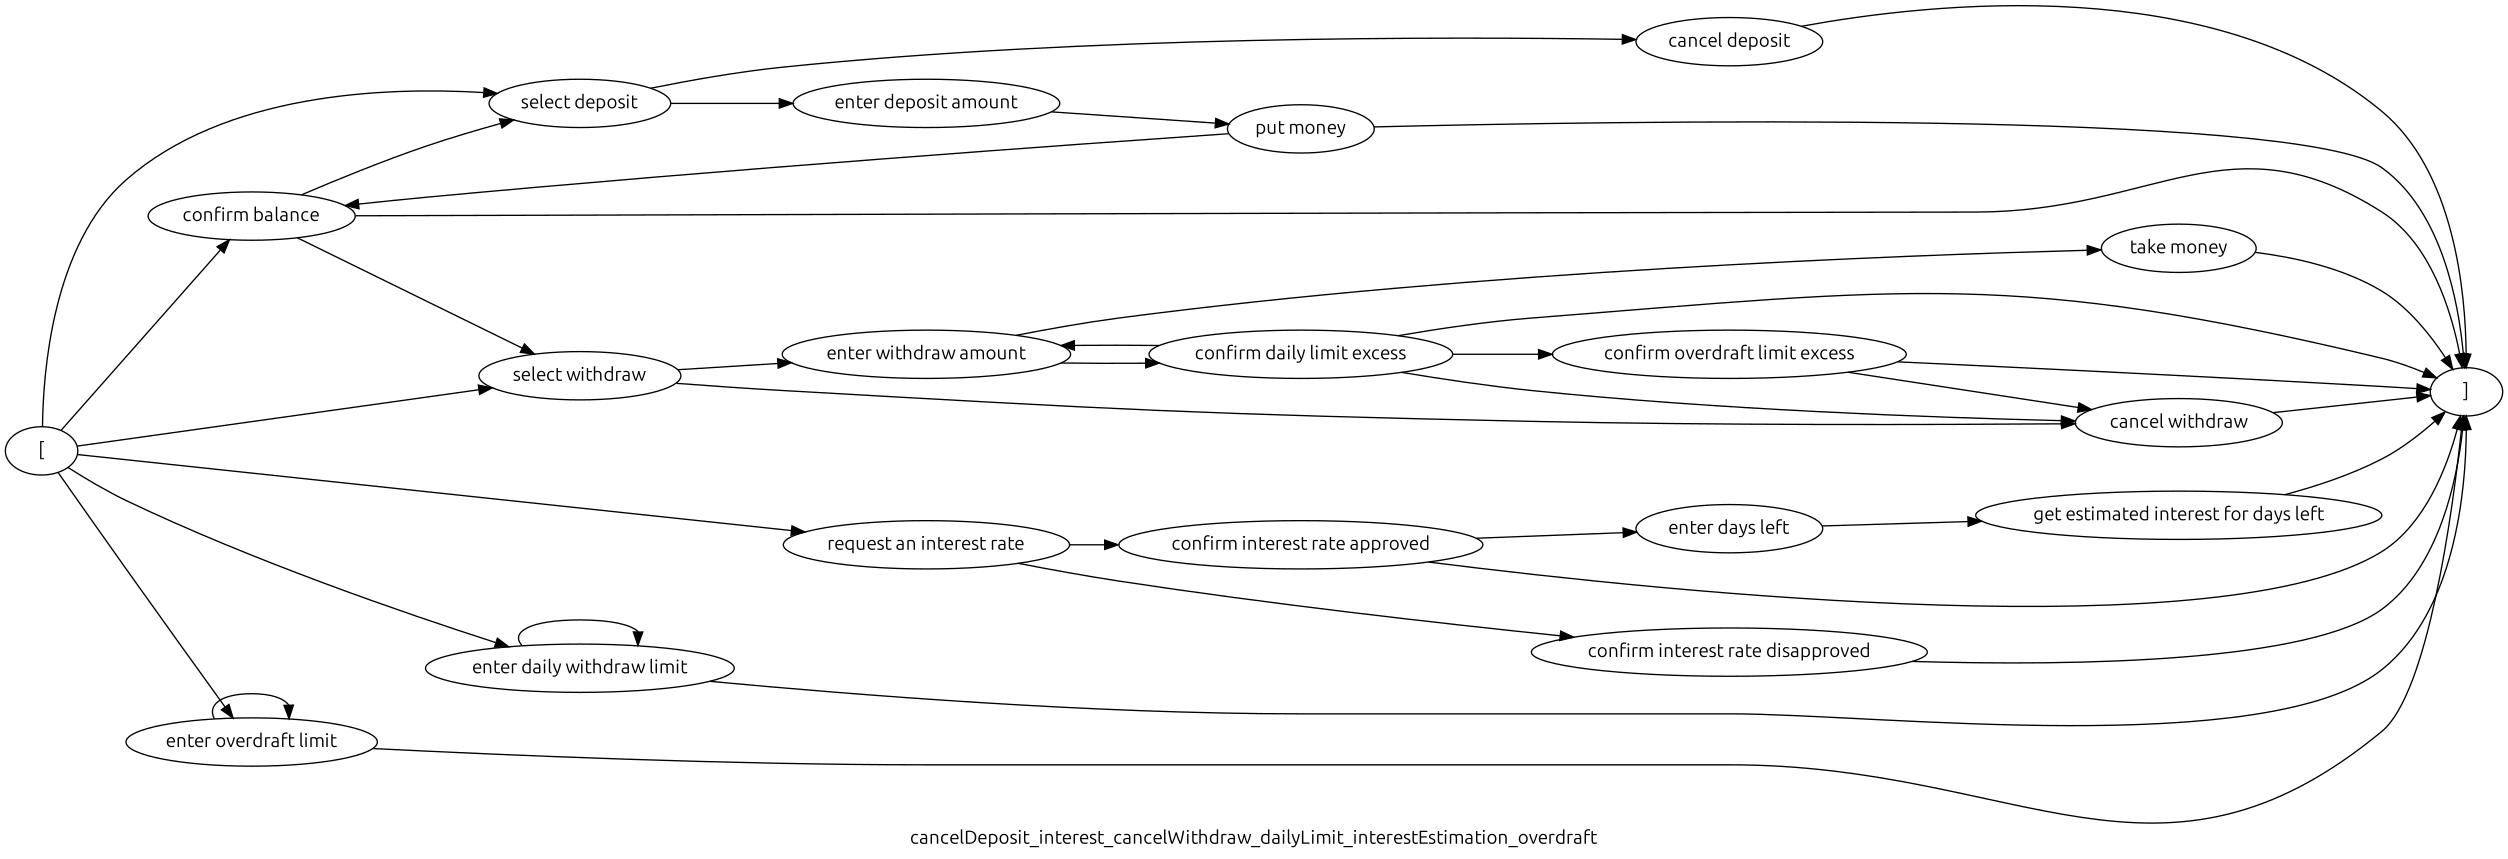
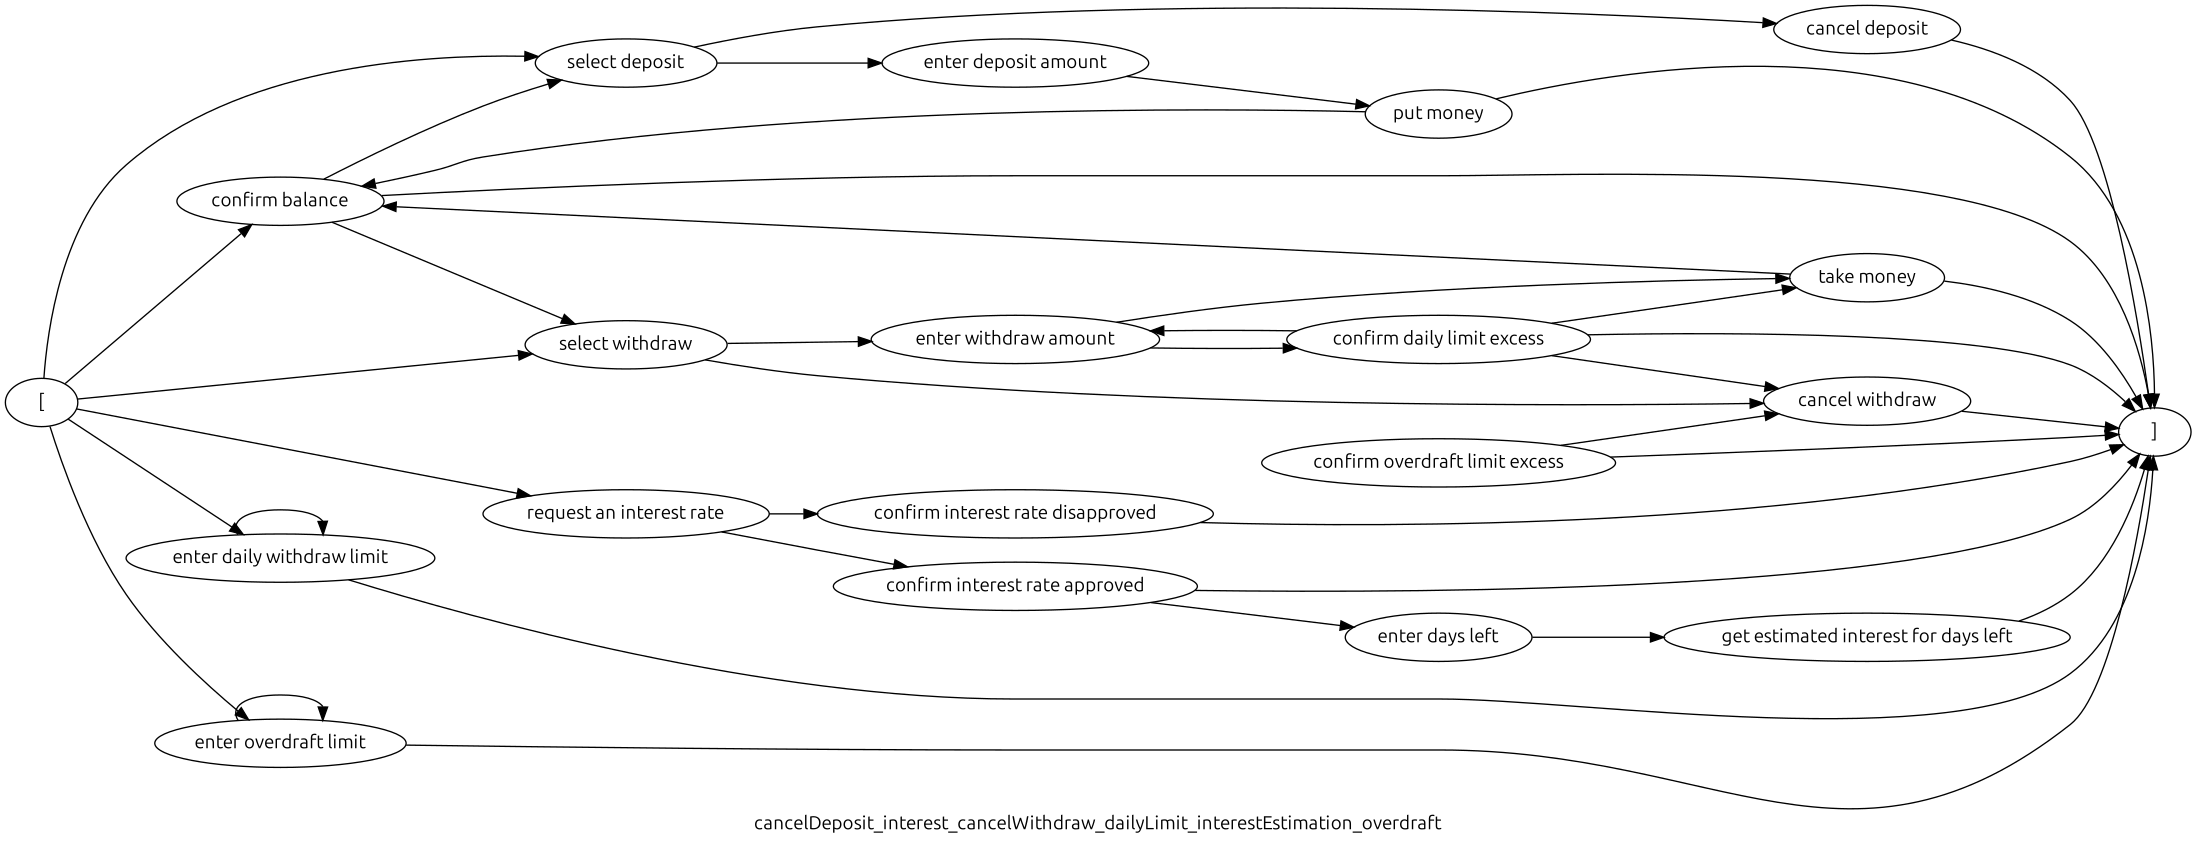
none -> (1093, 240)
(1496, 354) -> (1667, 307)
